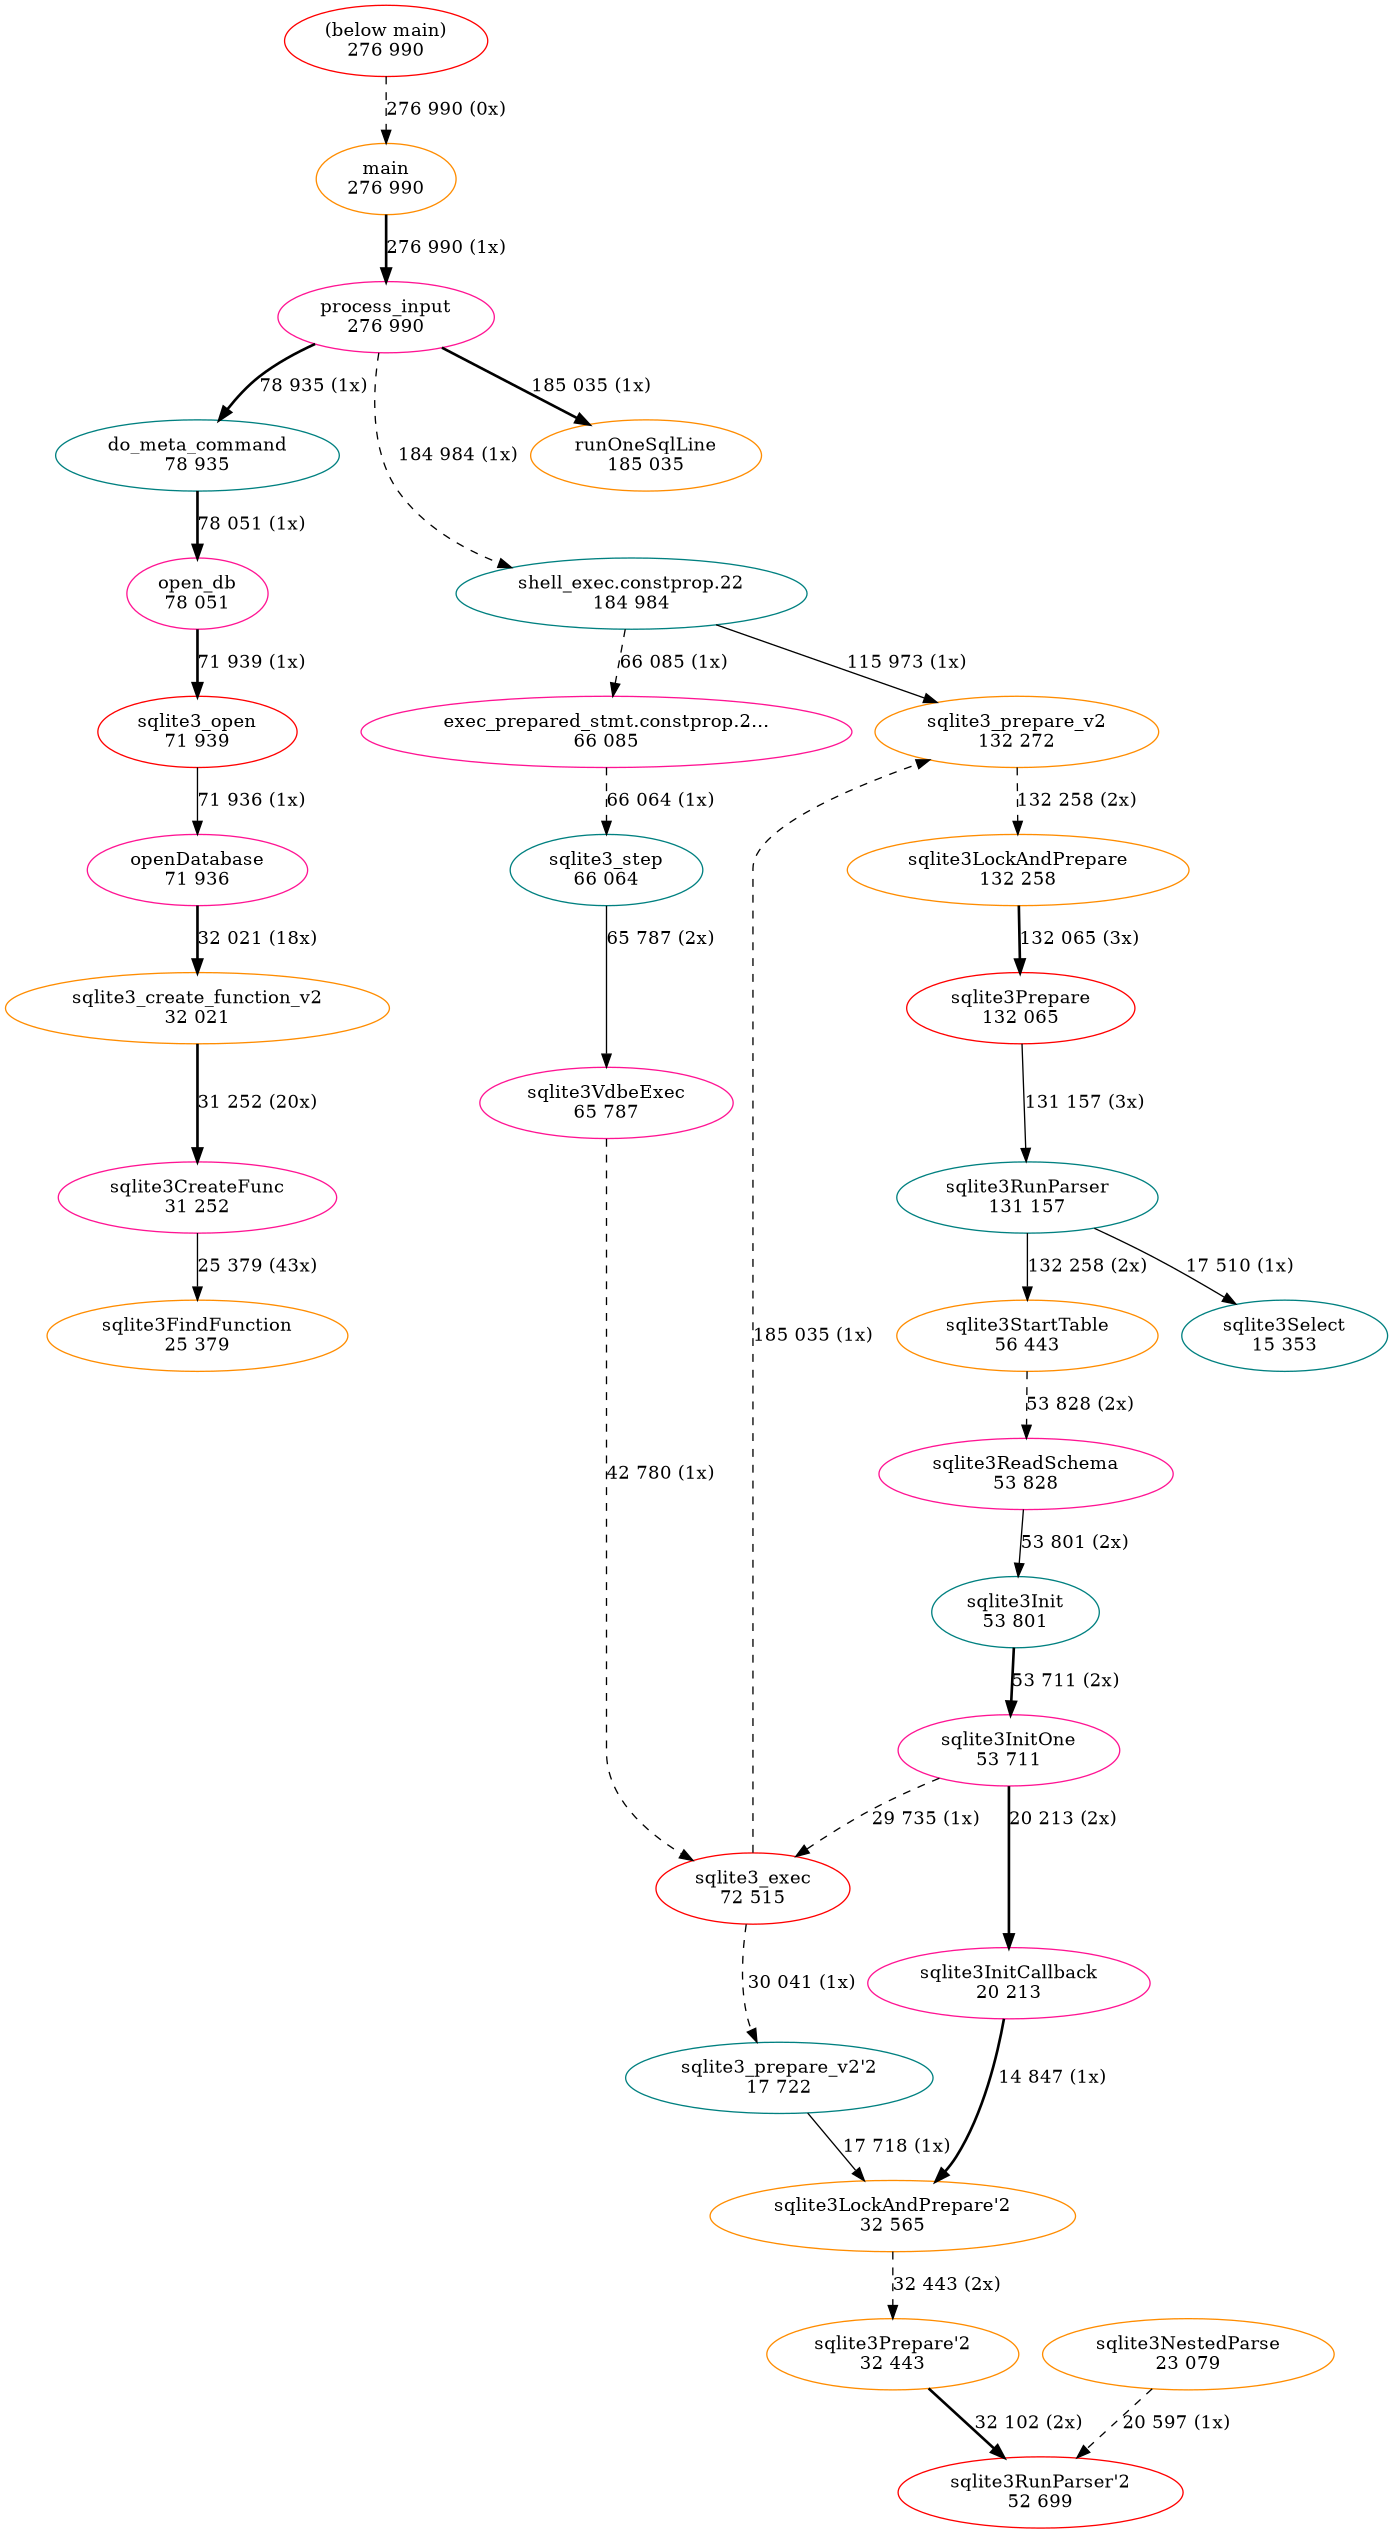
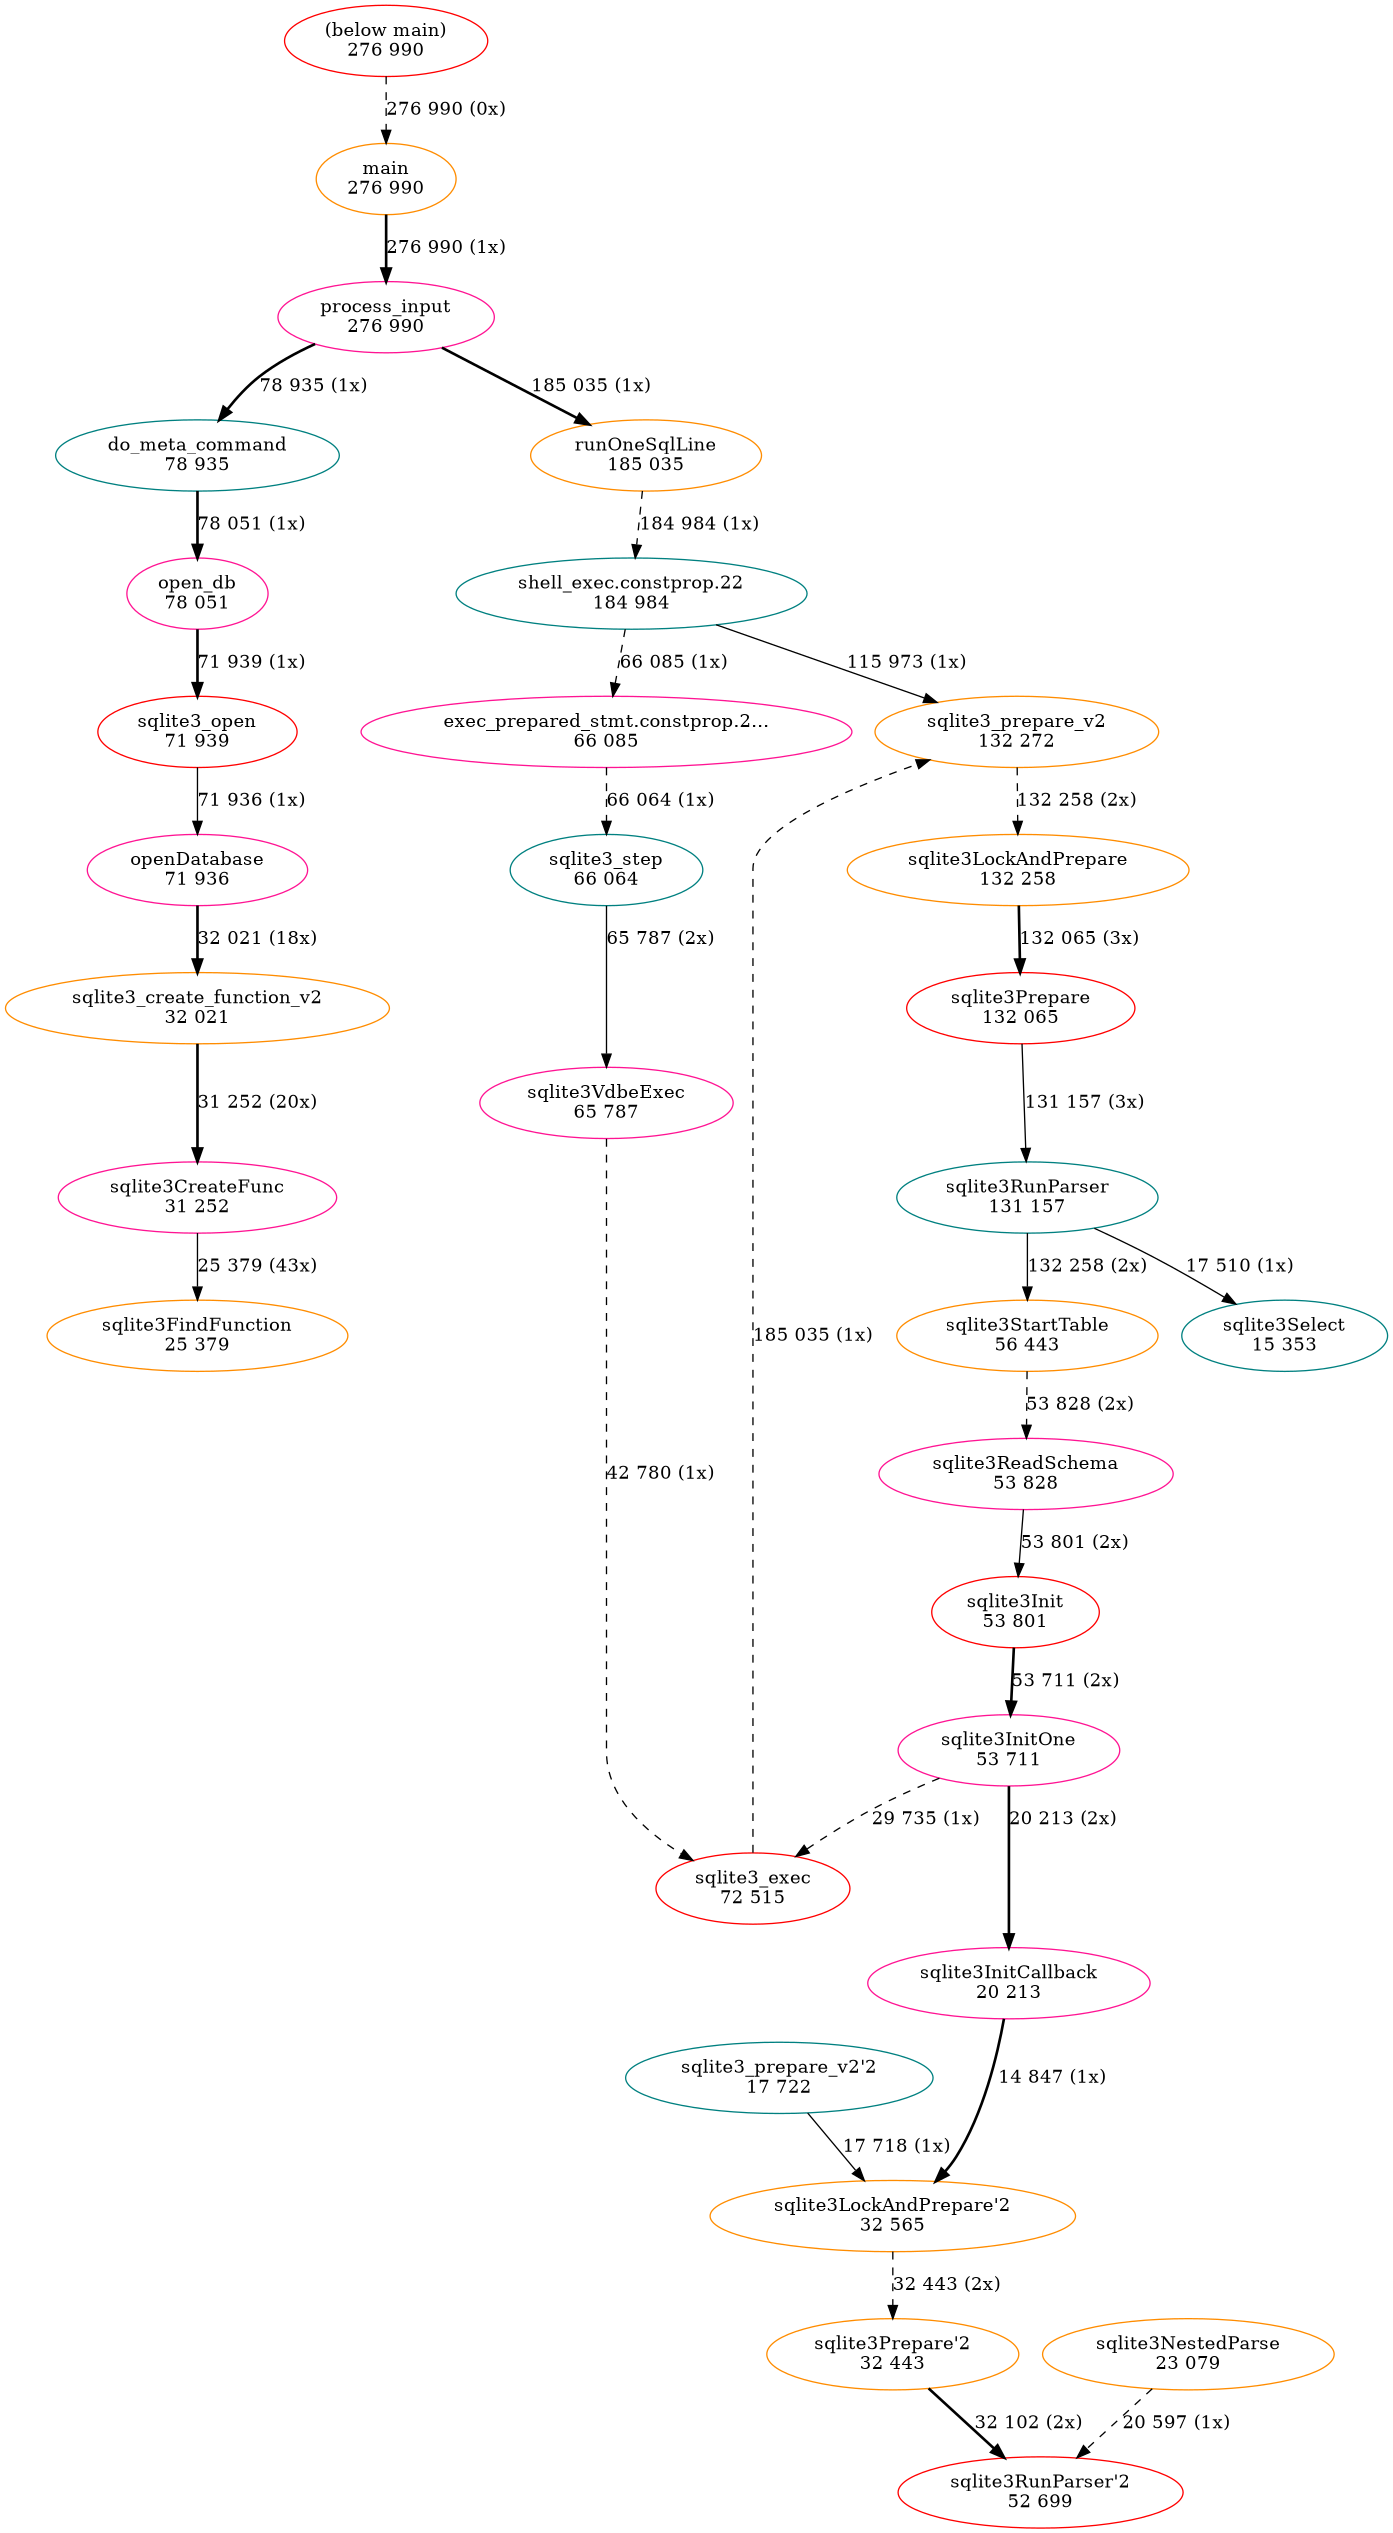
(394, 484) -> (640, 518)
(1016, 1612) -> (1016, 1612)
(743, 1977) -> none
